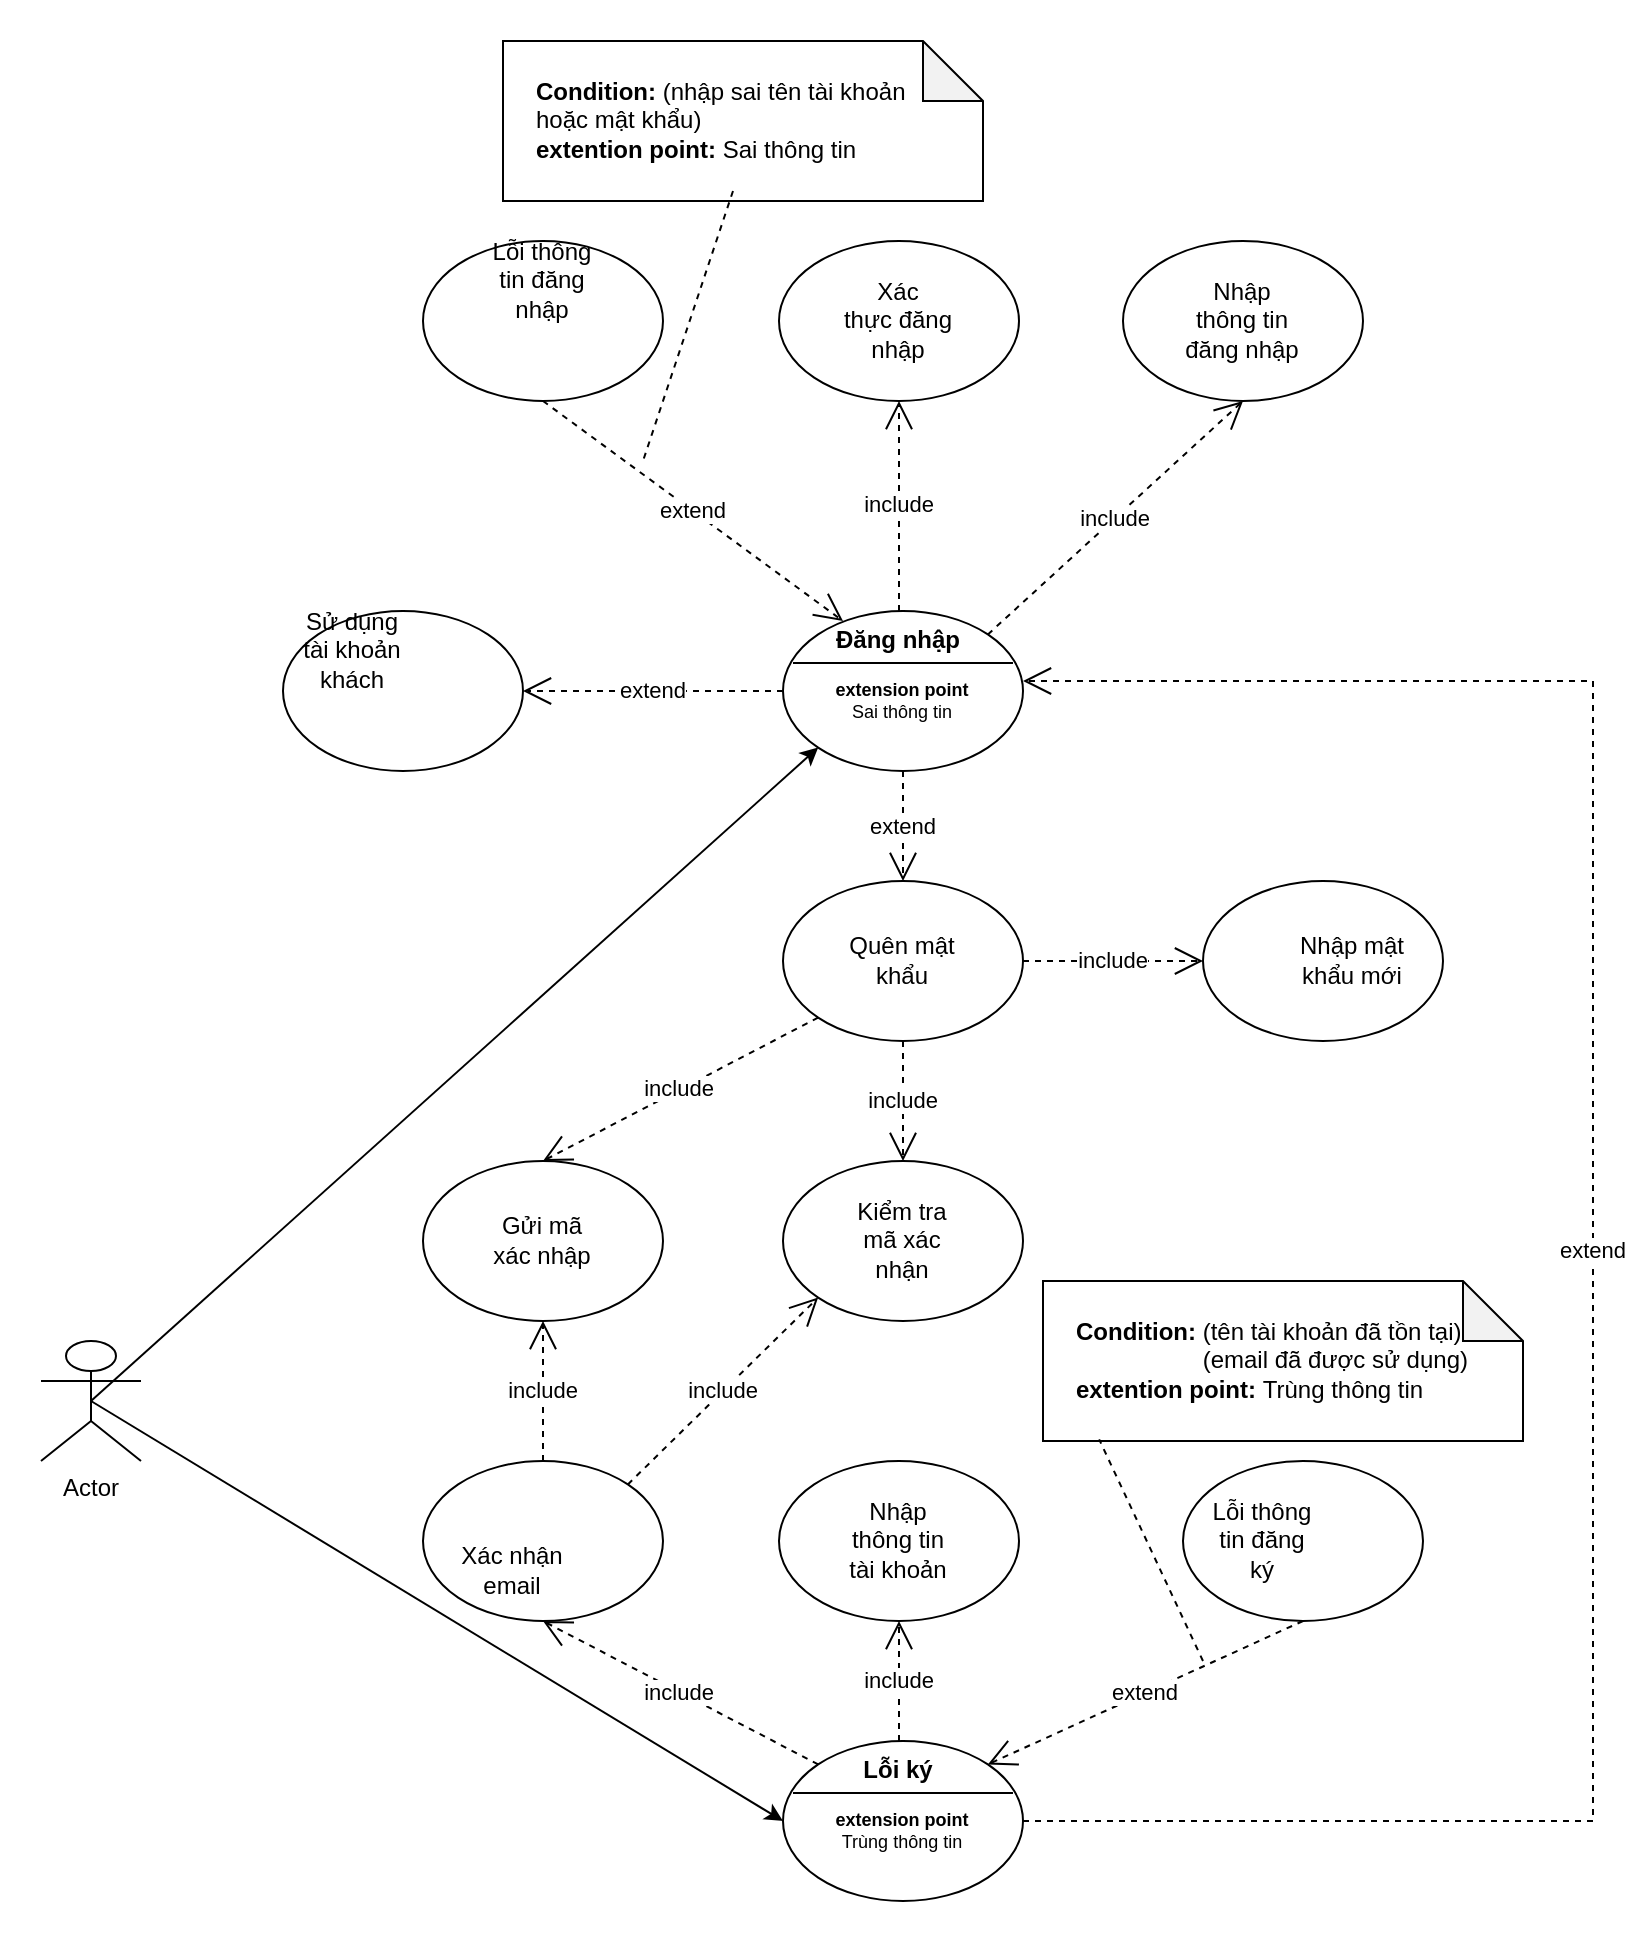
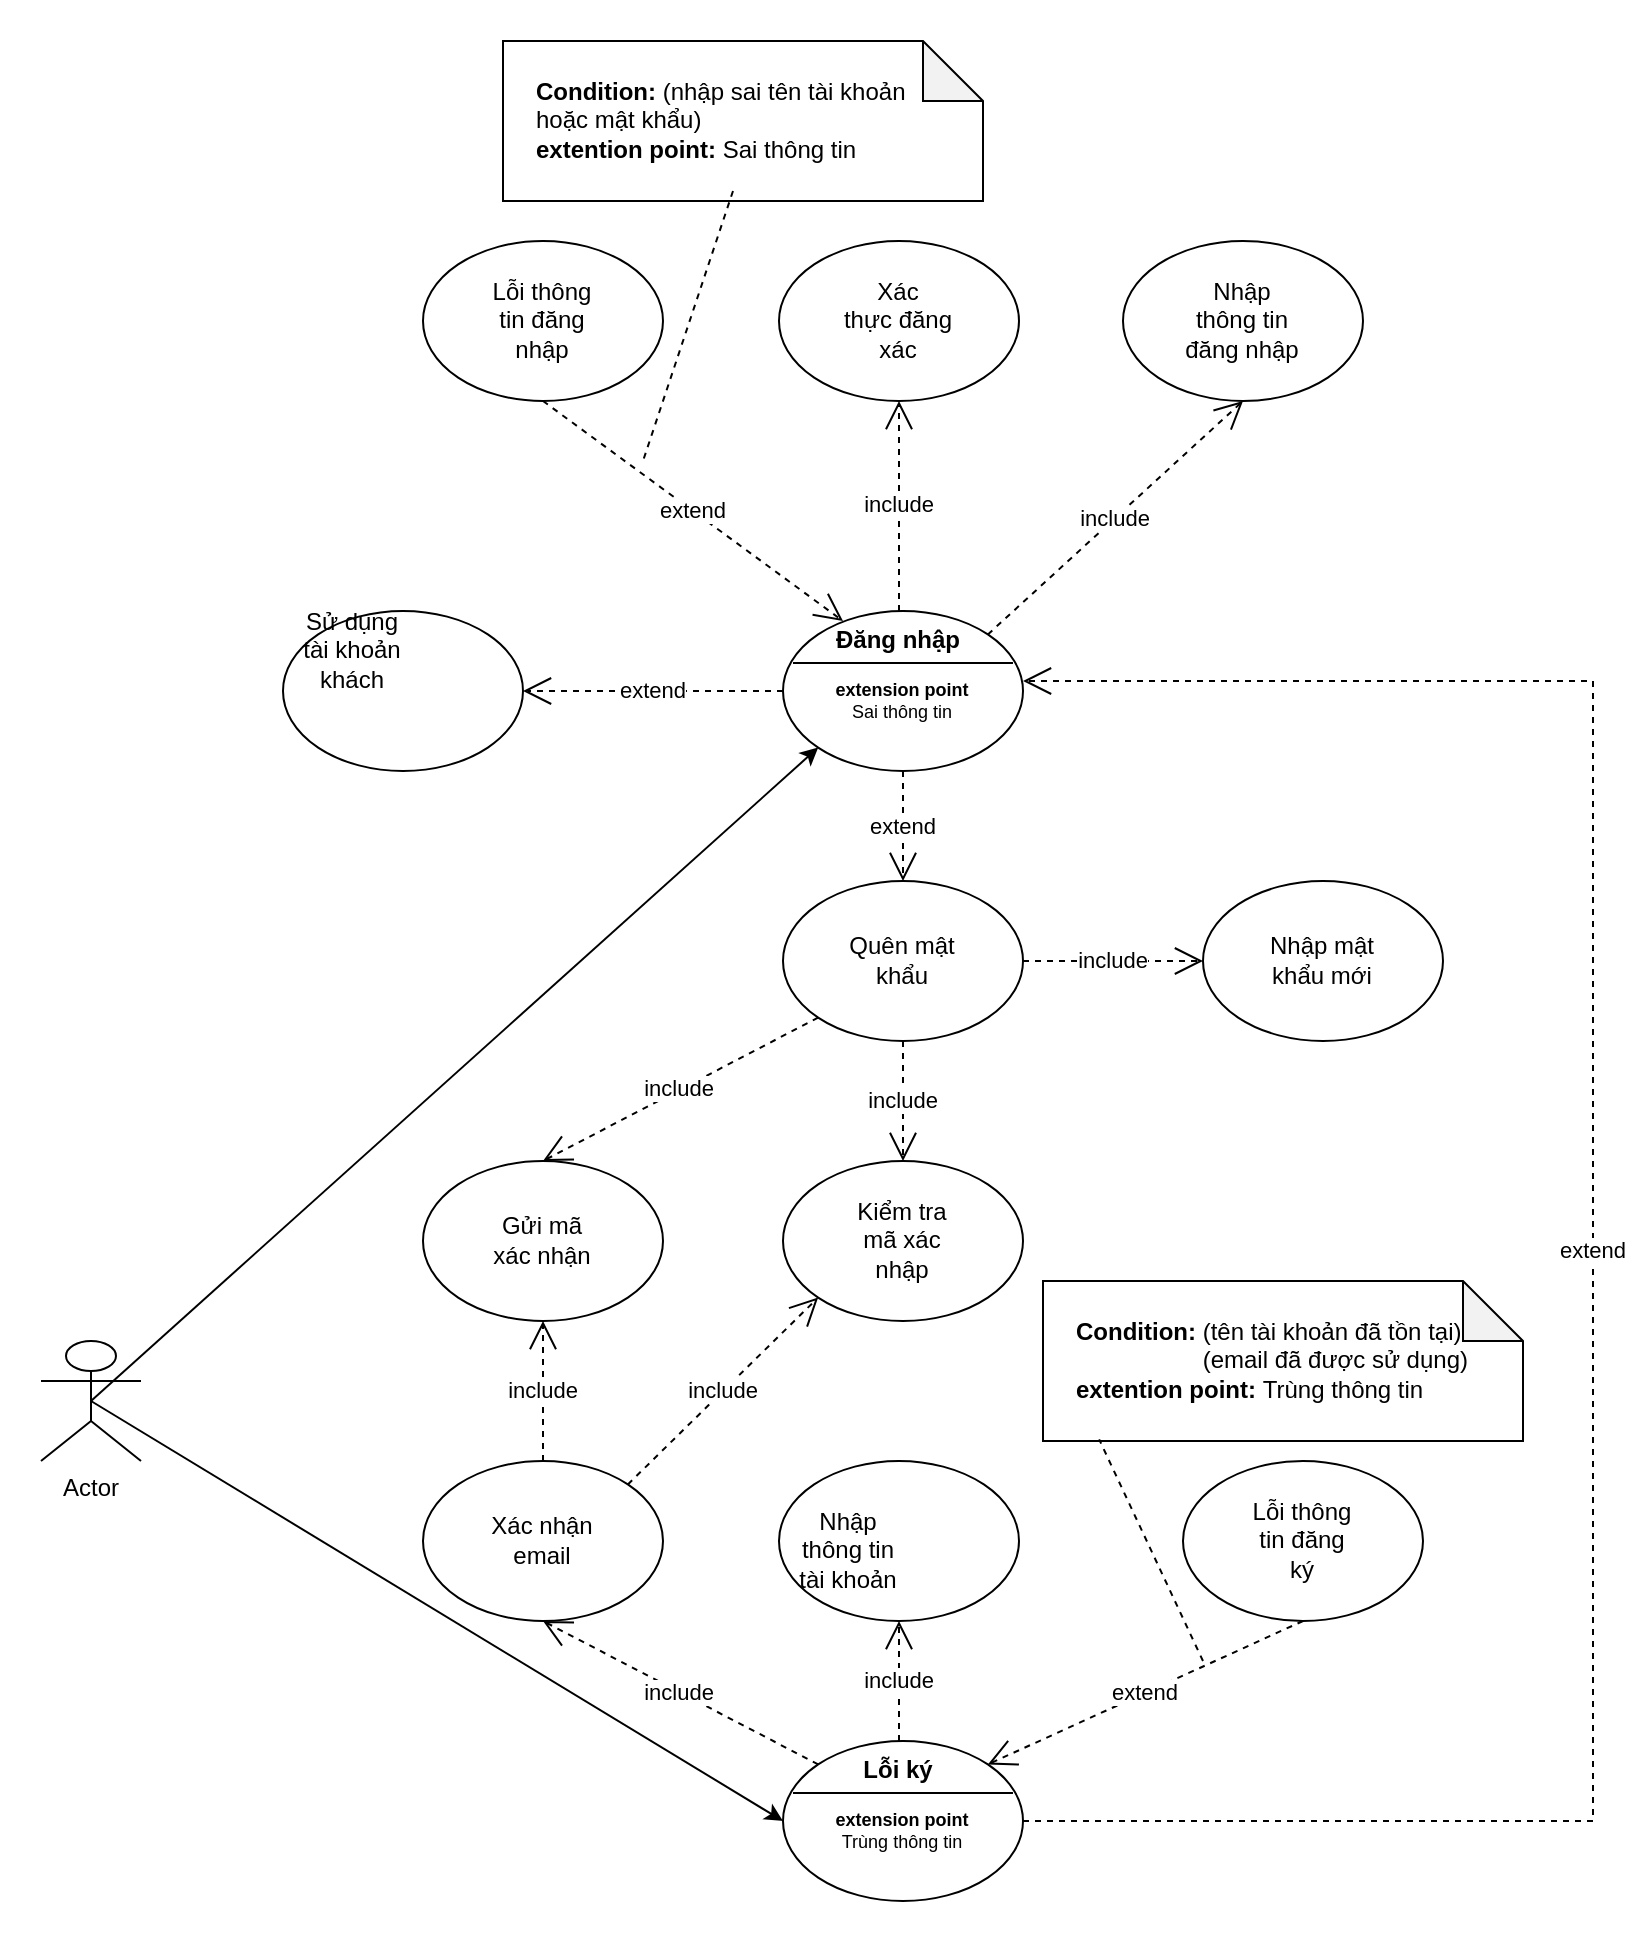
(543, 281) -> (543, 321)
(899, 321) -> (899, 321)
(1353, 961) -> (1323, 961)
(543, 1241) -> (543, 1241)
(903, 1241) -> (903, 1241)
(899, 1541) -> (849, 1551)
(1263, 1541) -> (1303, 1541)
(513, 1571) -> (543, 1541)
